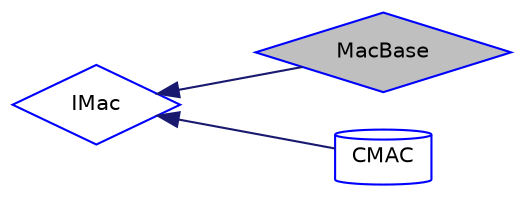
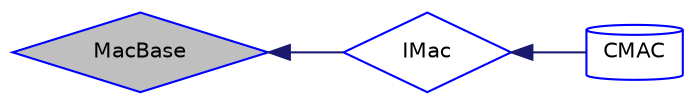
(240, 78) -> (317, 52)
